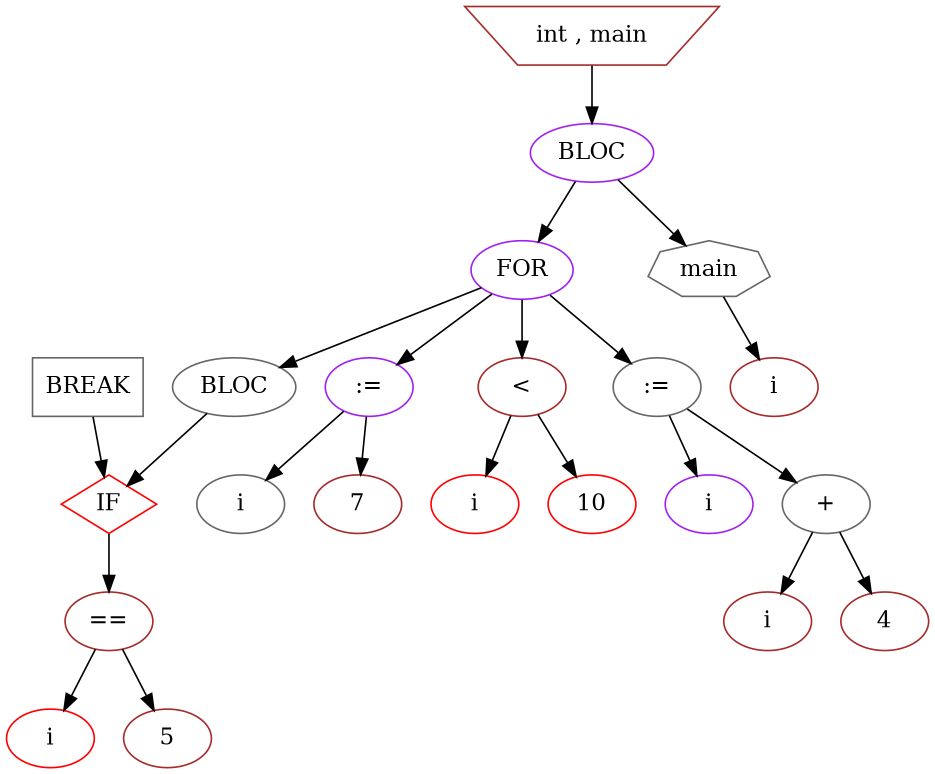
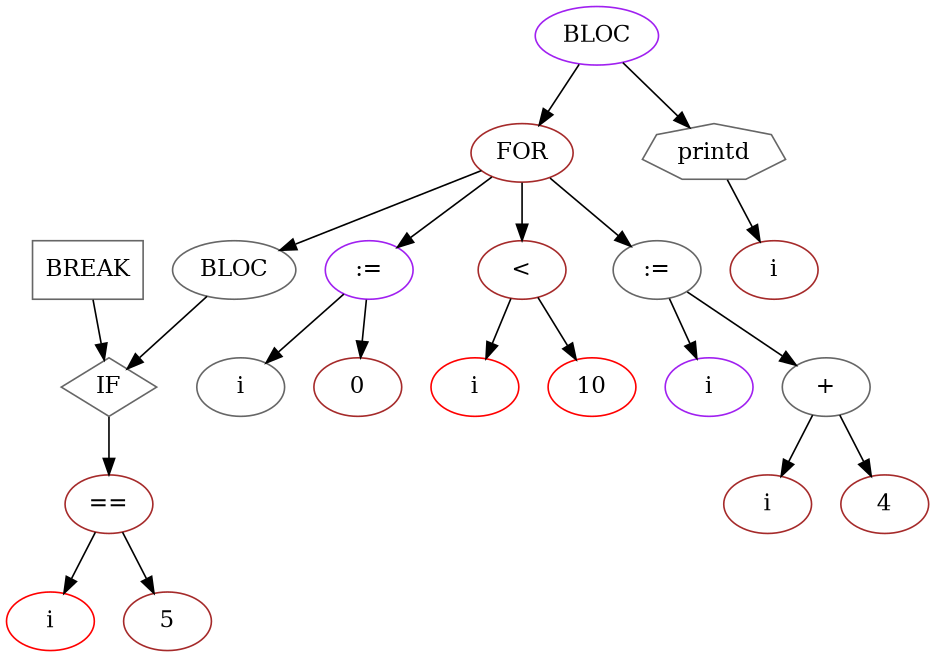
(592, 36) -> none
(522, 270) -> (522, 153)
(709, 270) -> (714, 153)
(109, 504) -> (109, 387)
(358, 504) -> (358, 387)
